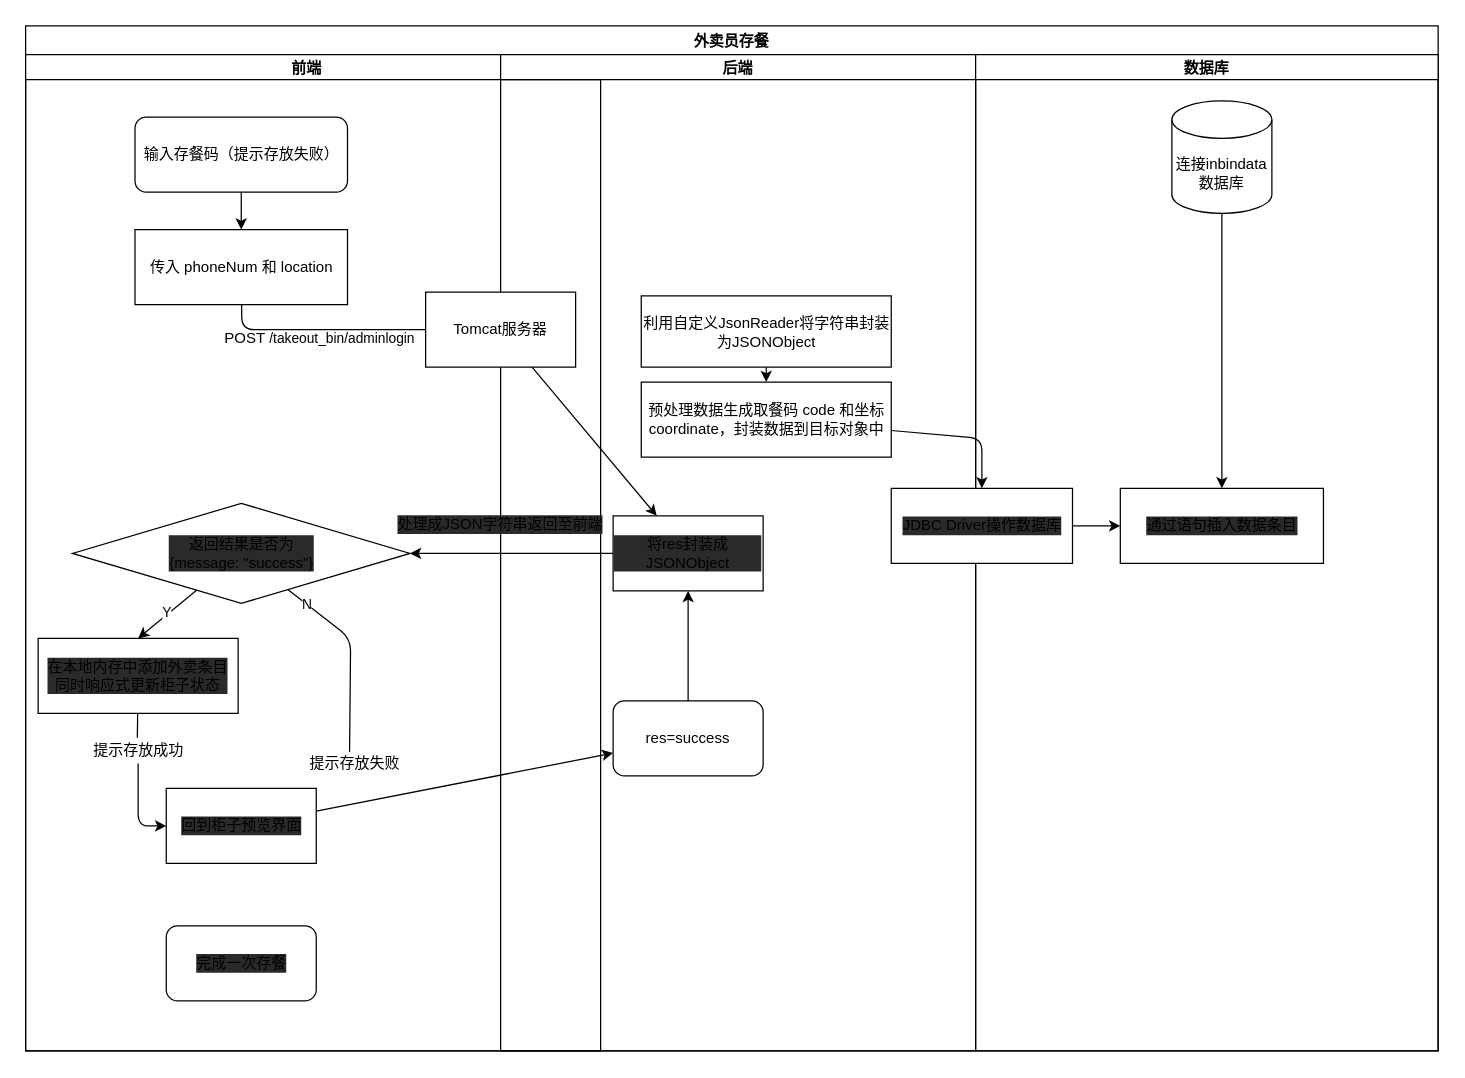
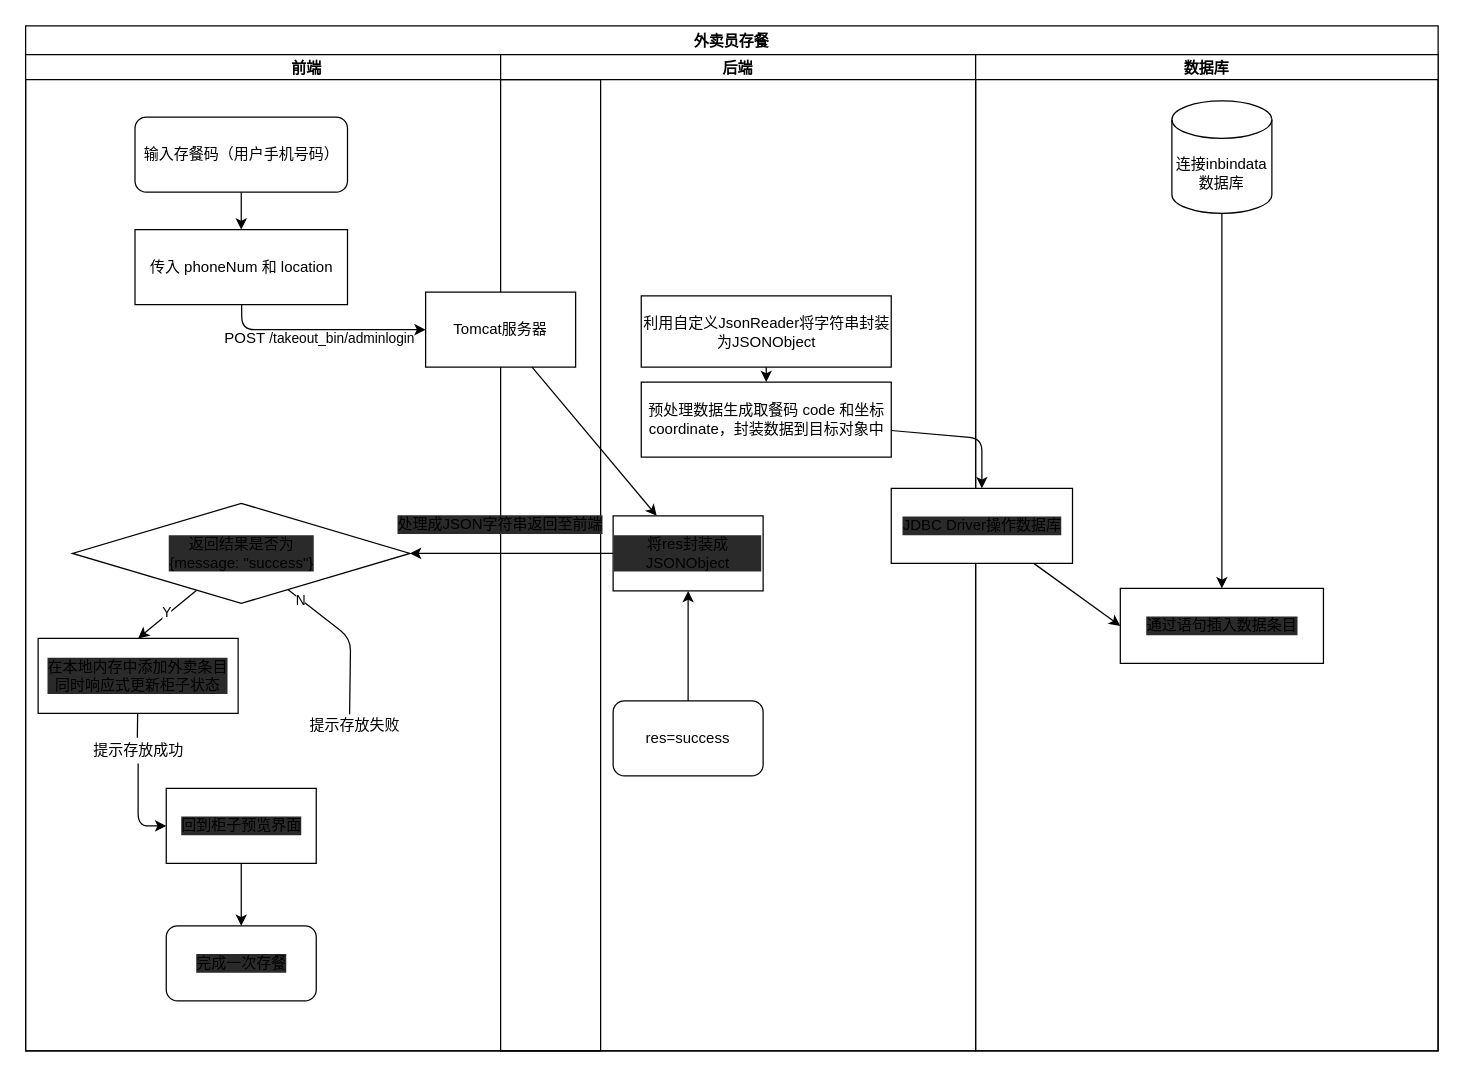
(242, 154) -> (242, 154)
(419, 329) -> (416, 329)
(1222, 526) -> (1222, 626)
(354, 763) -> (354, 726)
(461, 783) -> (241, 890)
